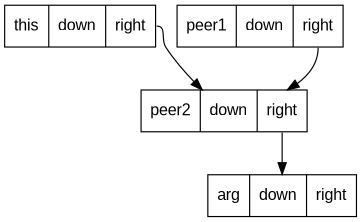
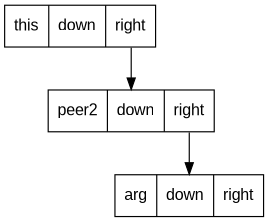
(260, 26) -> none
